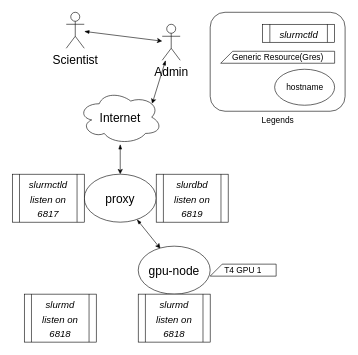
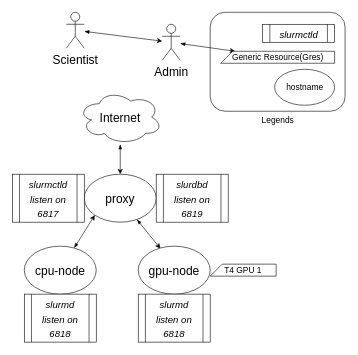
(159, 83) -> (208, 48)
none -> (85, 231)
none -> (60, 270)
